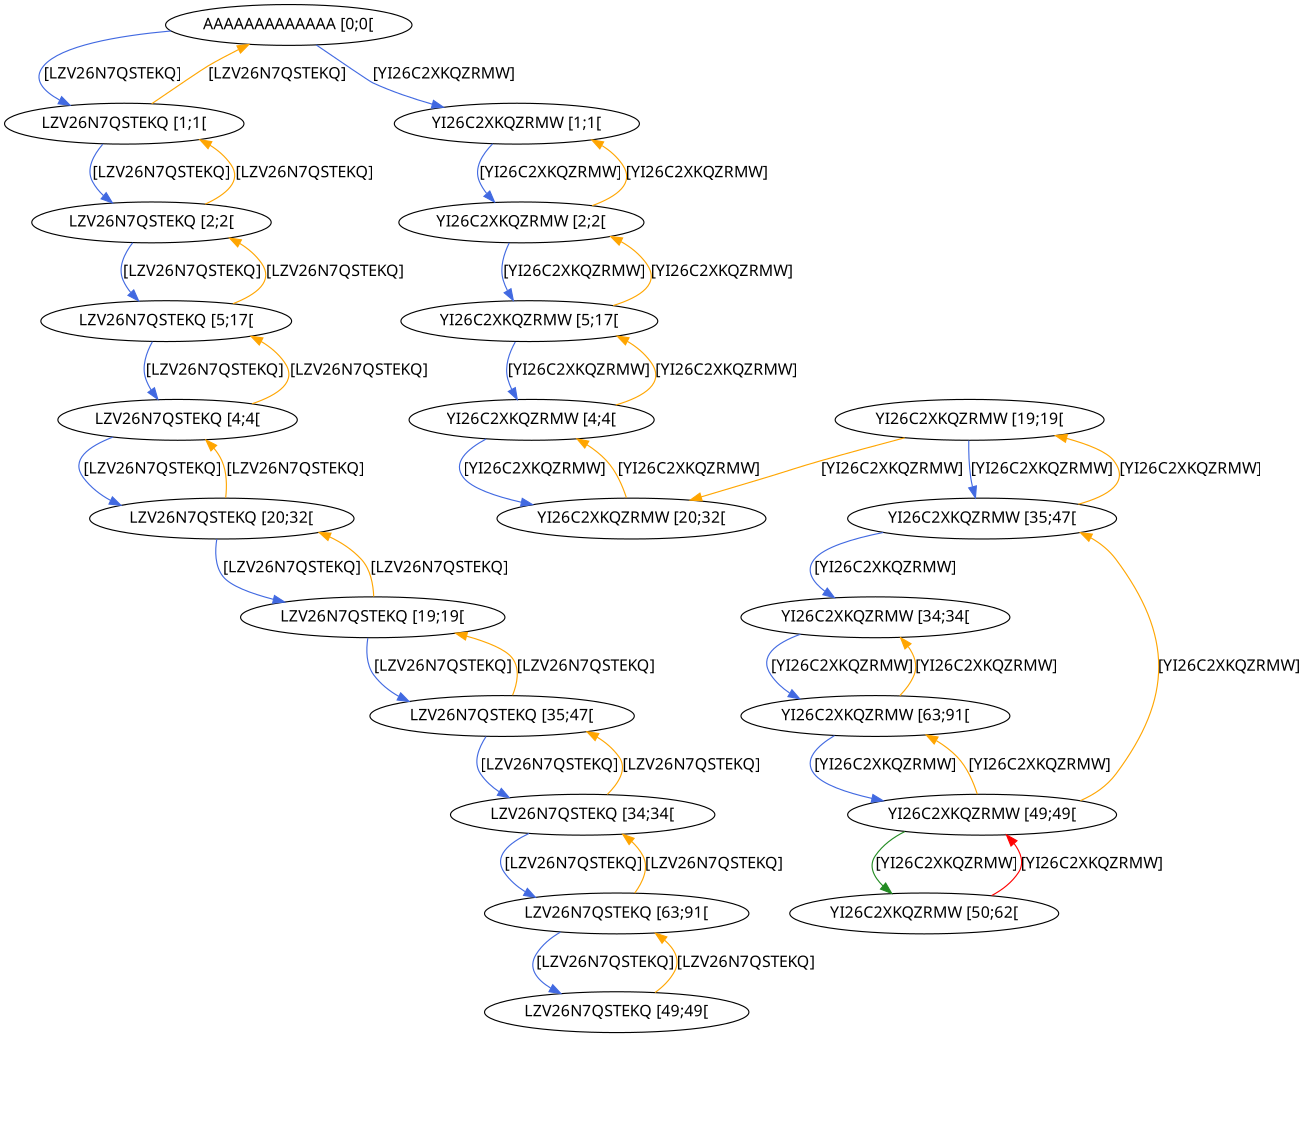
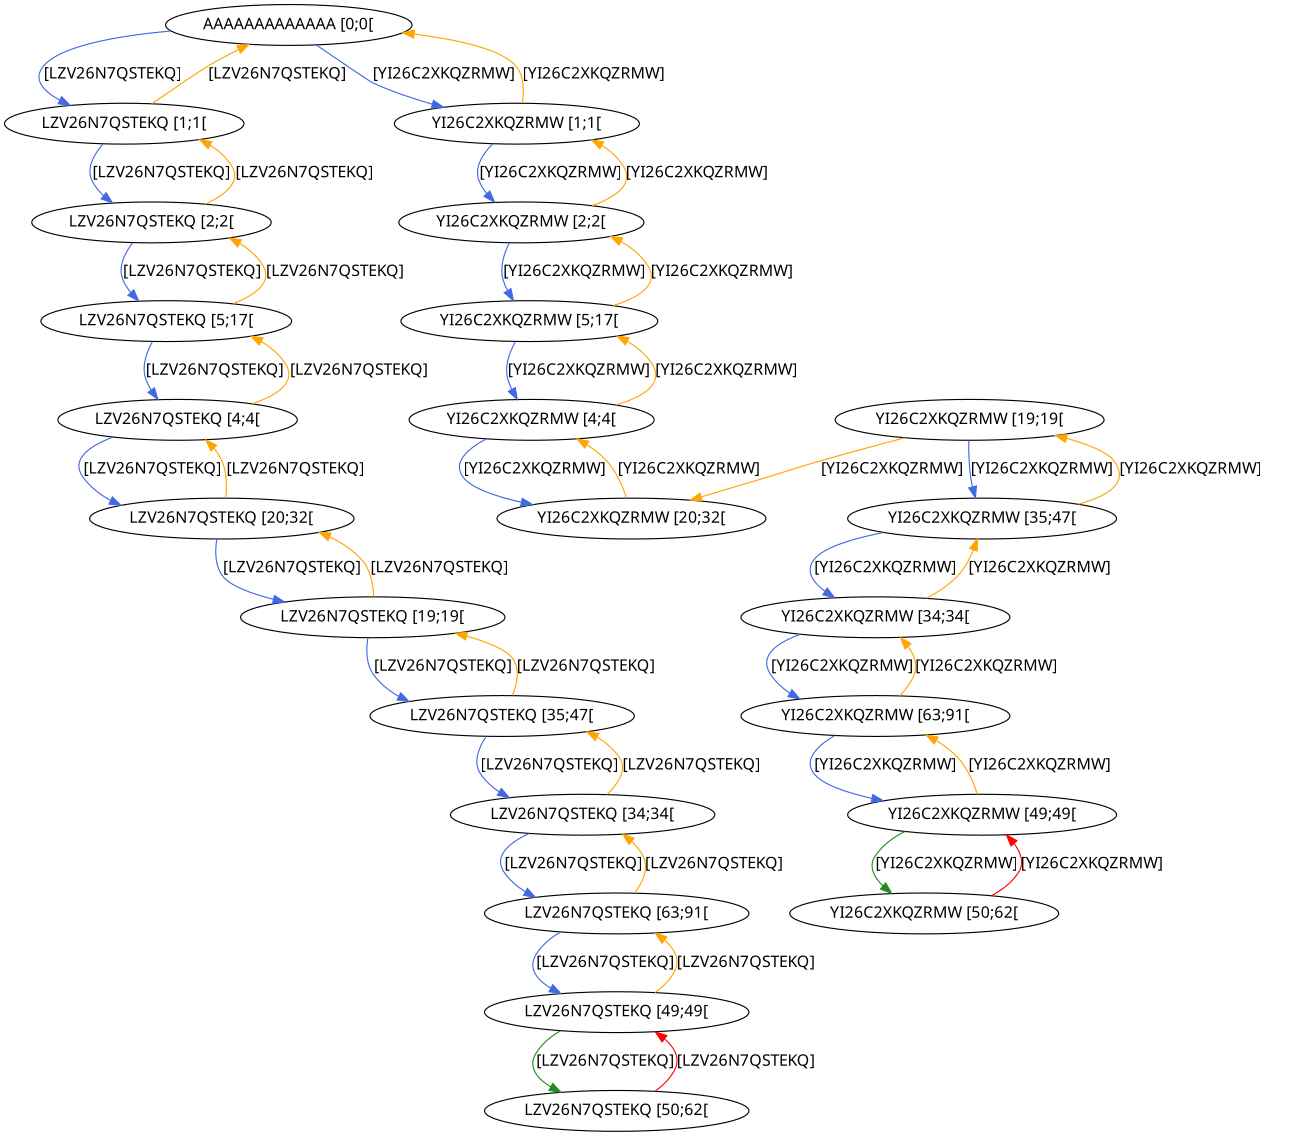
none -> (486, 49)
(1158, 672) -> (955, 579)
none -> (617, 1111)
